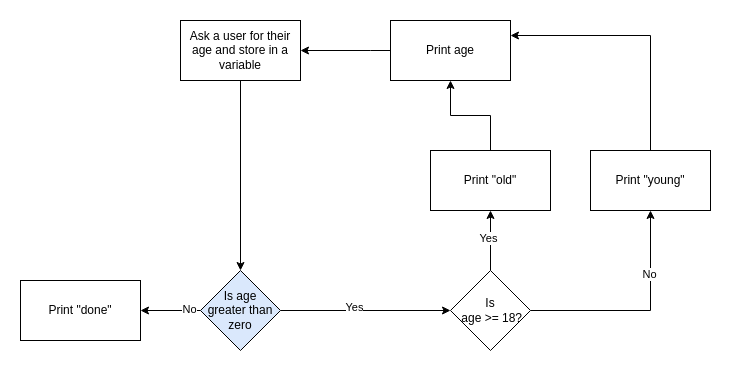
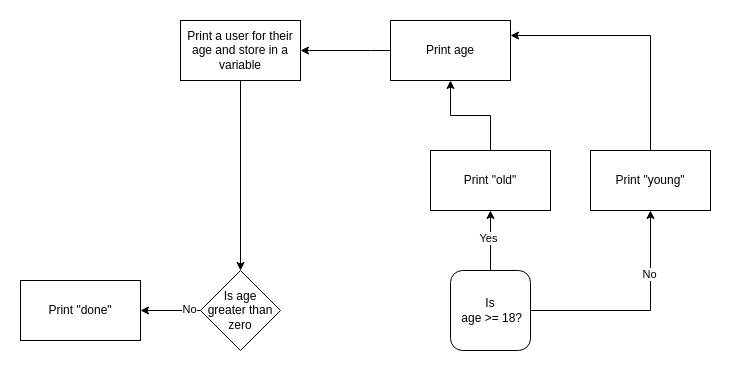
(241, 51) -> (241, 51)
(241, 311) -> (241, 311)
(362, 311) -> none
(491, 311) -> (491, 311)
